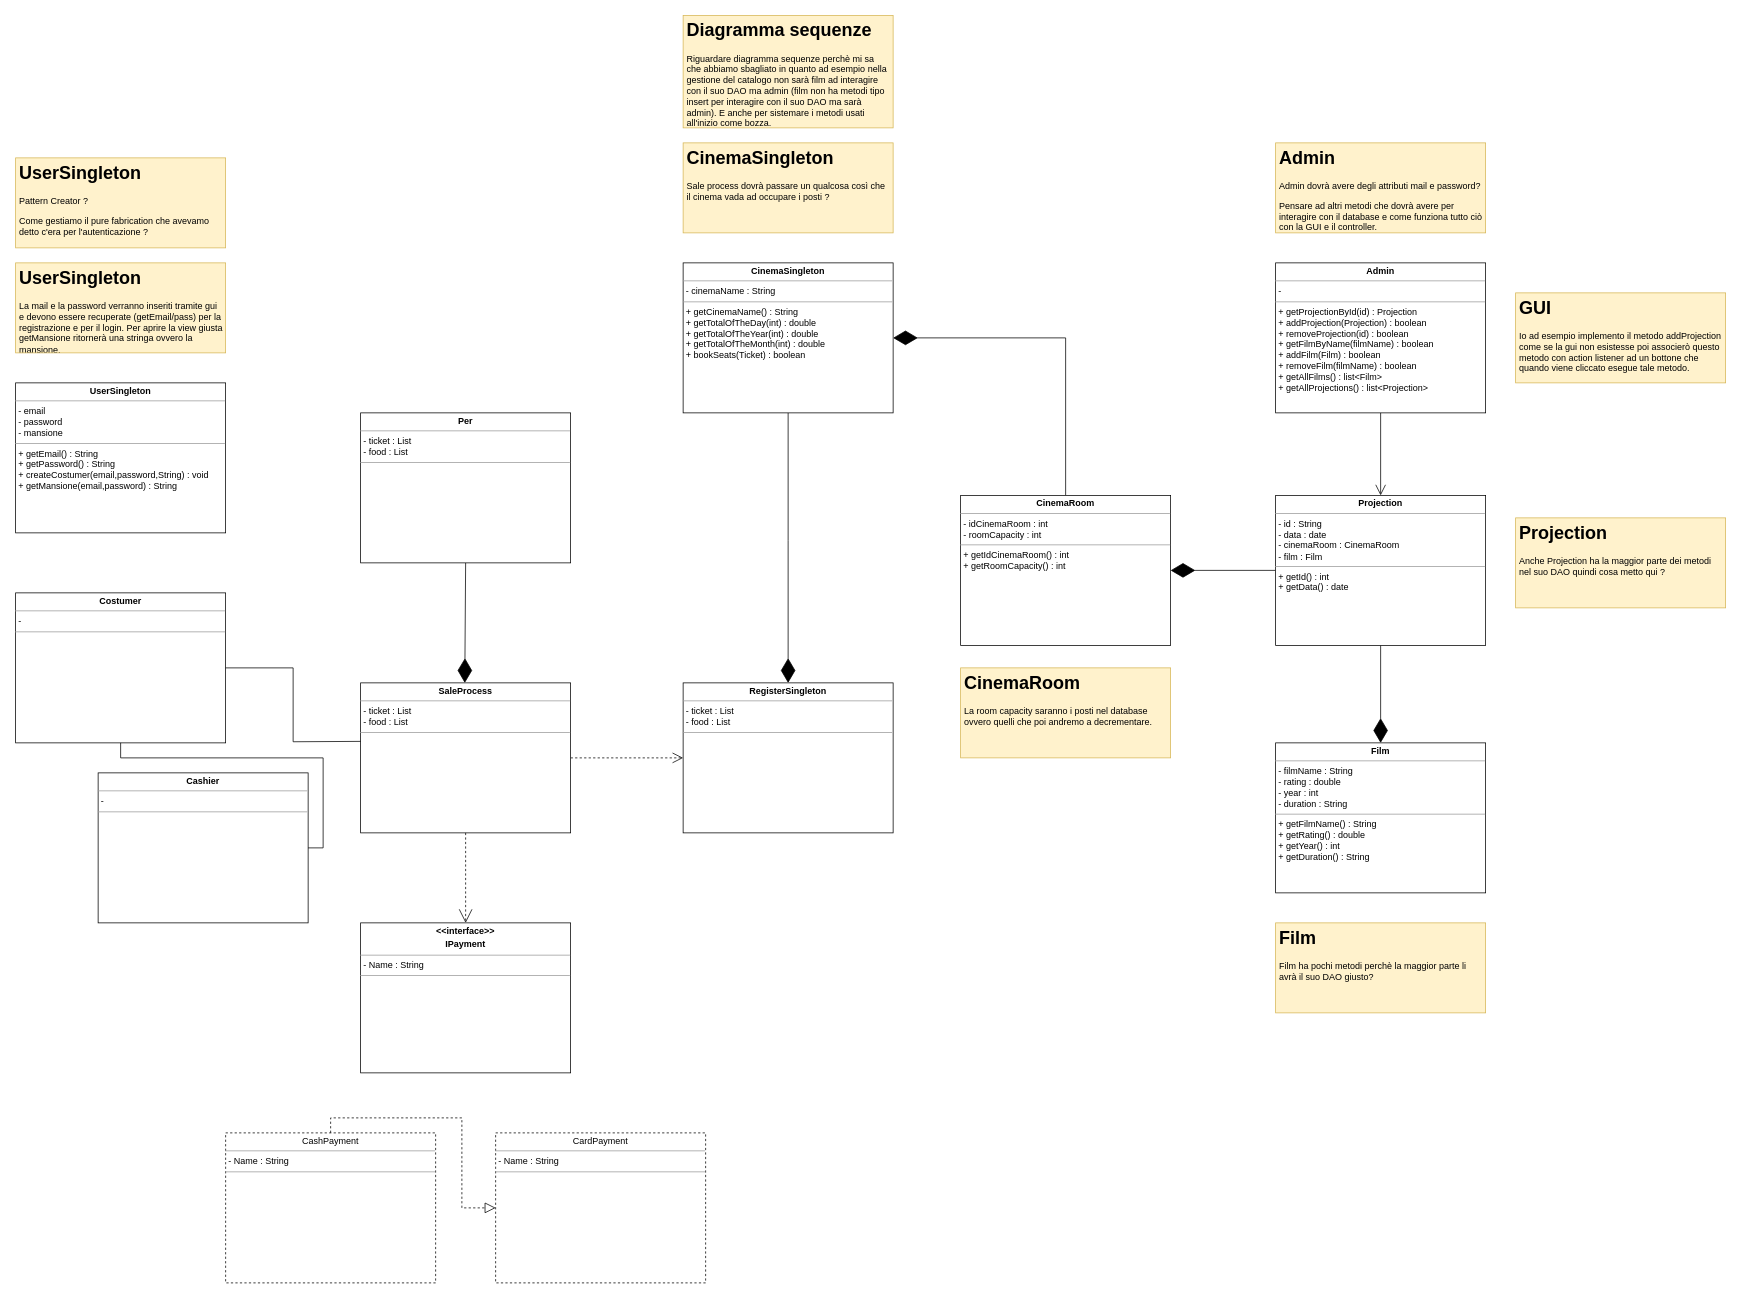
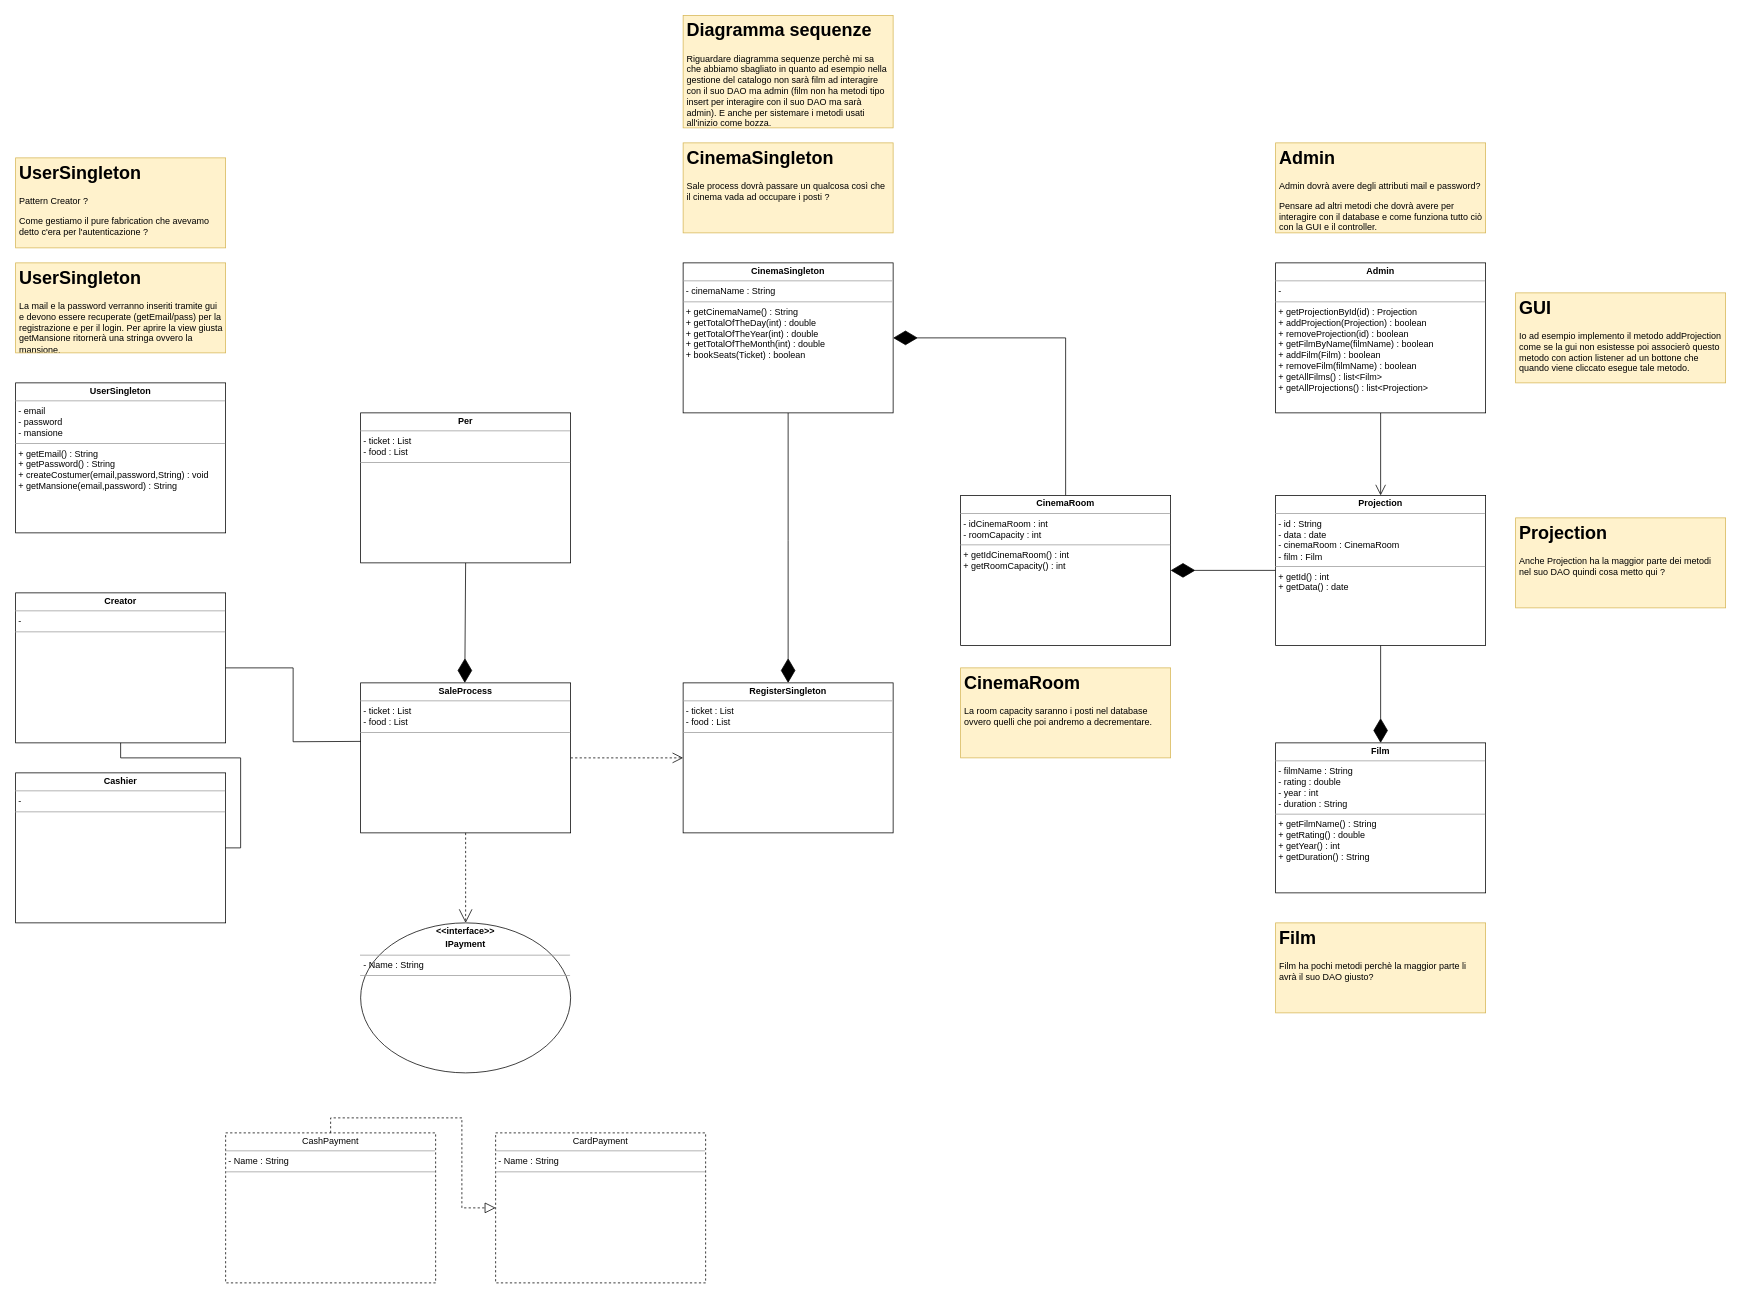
(36, 604) -> (33, 604)
(203, 848) -> (120, 848)
(465, 998) -> (465, 998)
